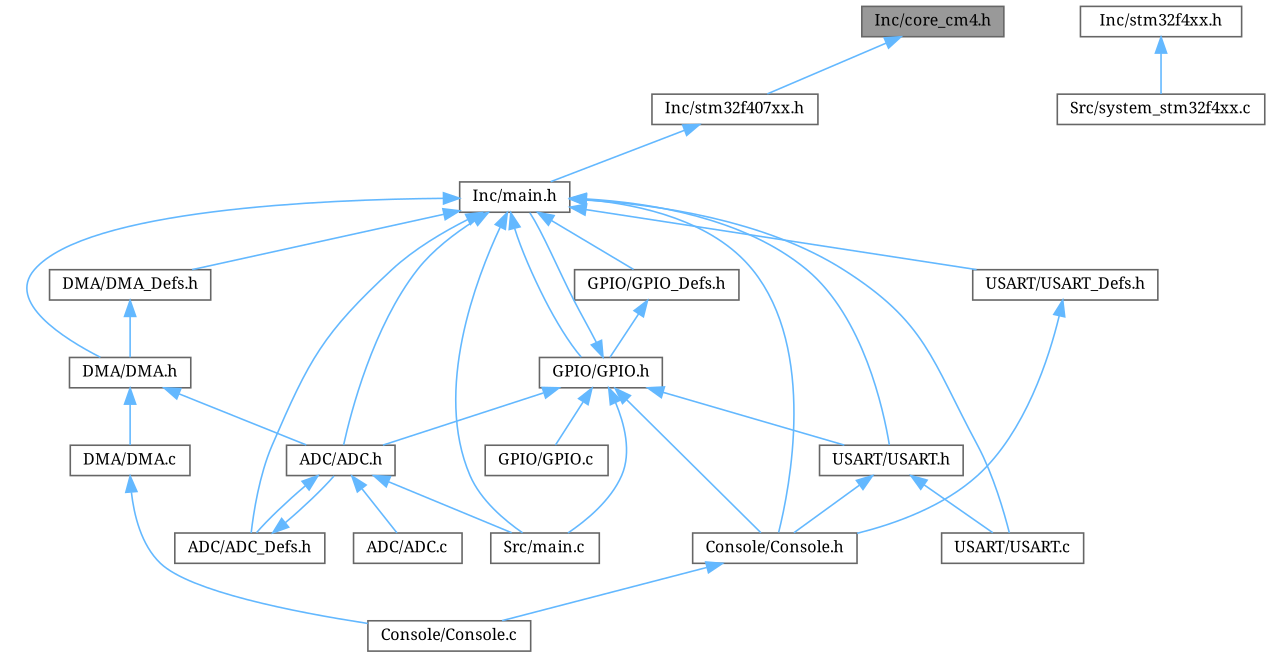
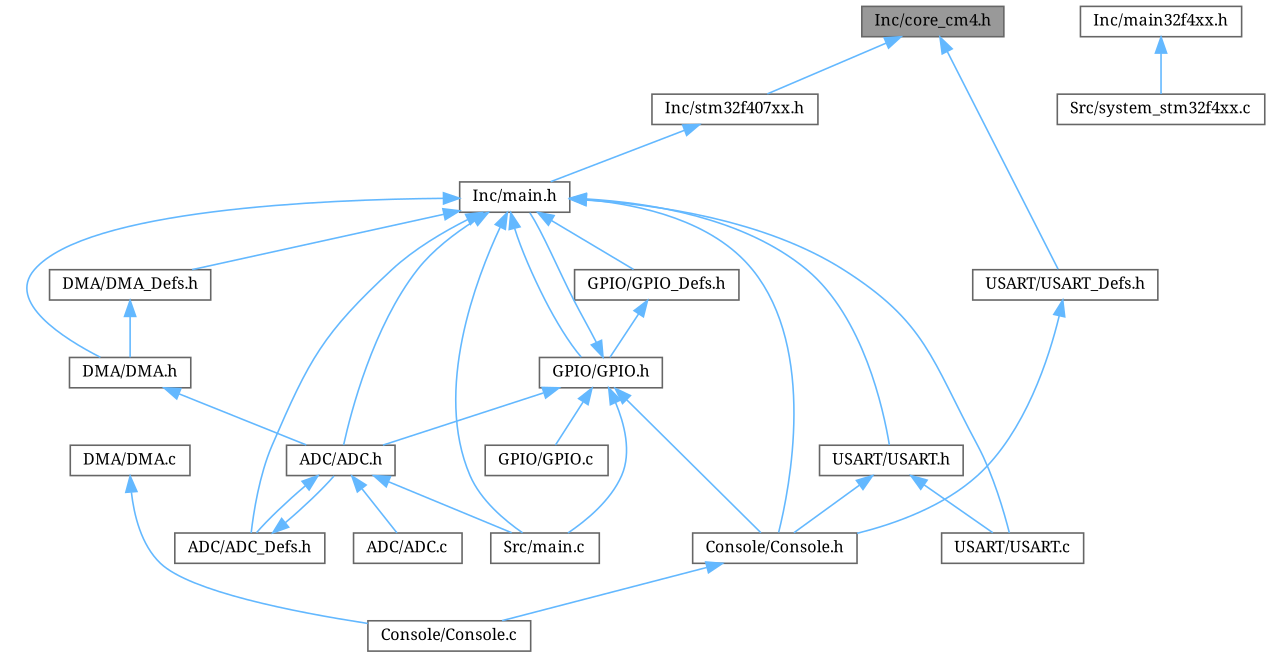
(1161, 22) -> (1161, 22)
(820, 246) -> (1003, 160)
(754, 419) -> none
(130, 425) -> none
